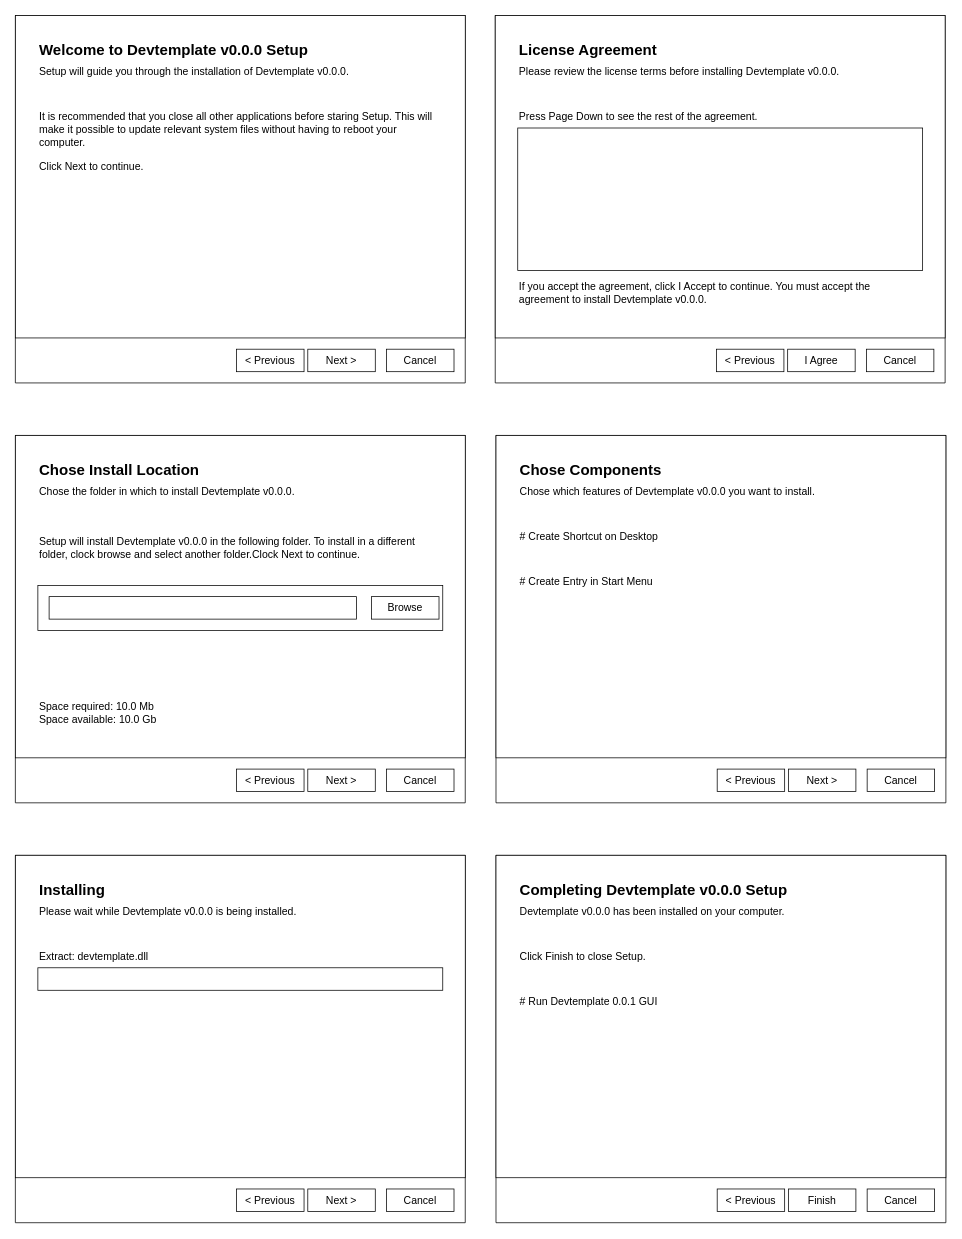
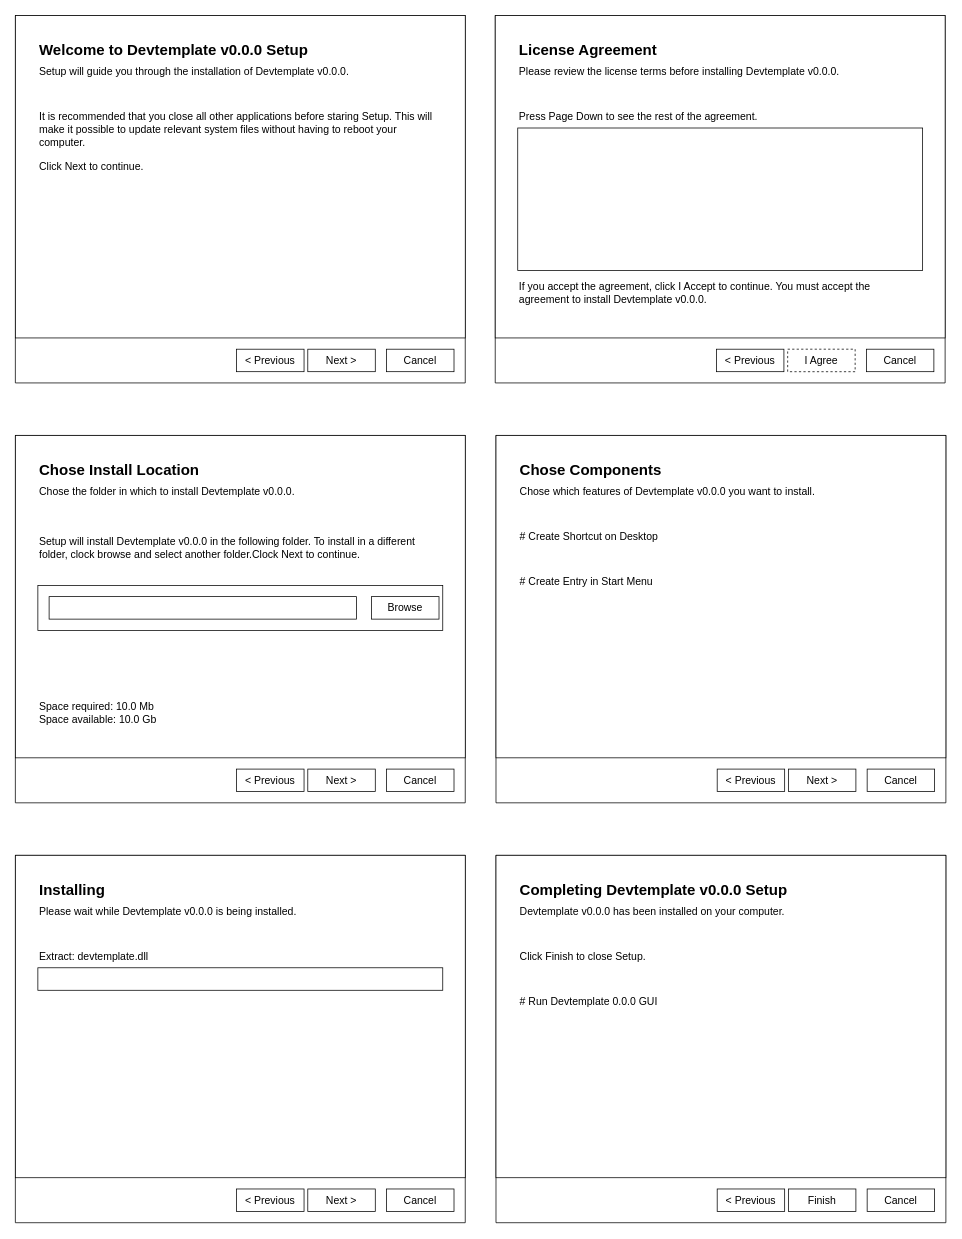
(822, 360) -> (822, 360)
(580, 1002) -> (580, 1002)
